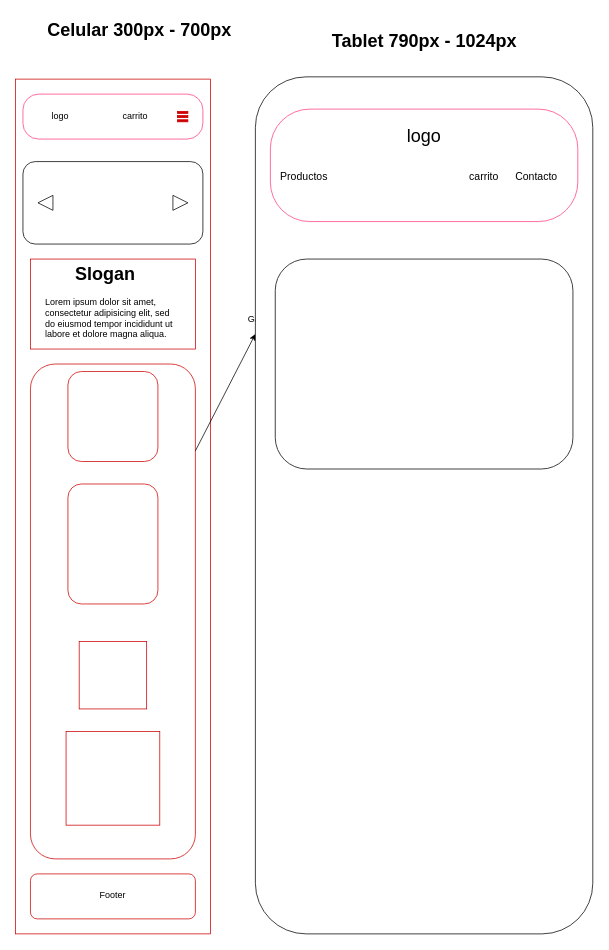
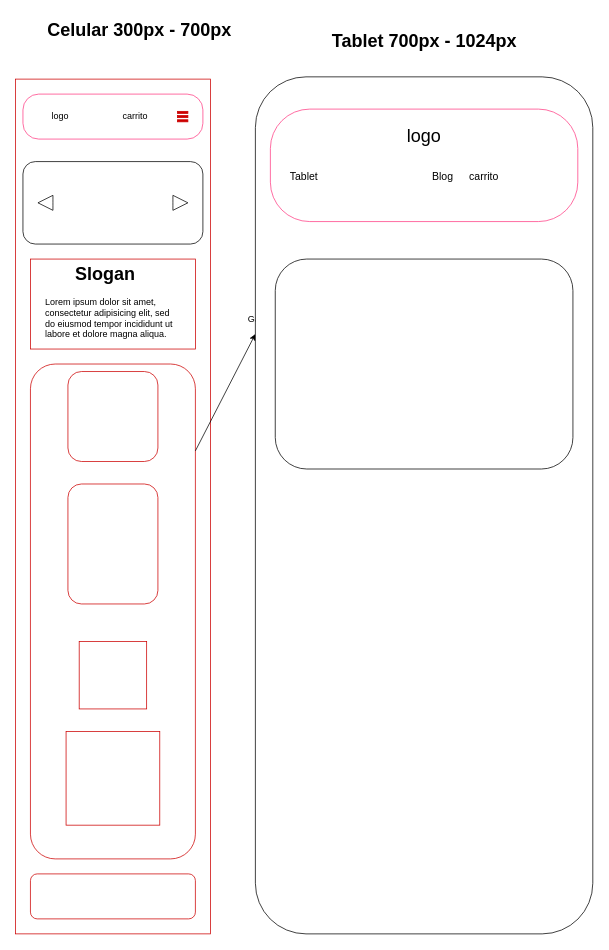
(425, 42) -> (425, 42)
(304, 177) -> (304, 177)
none -> (443, 177)
(537, 177) -> none
(113, 896) -> none
